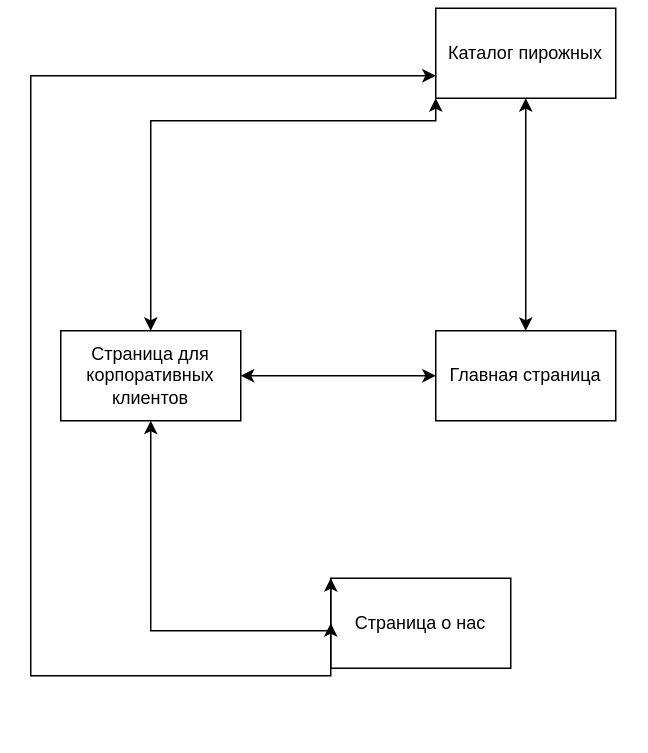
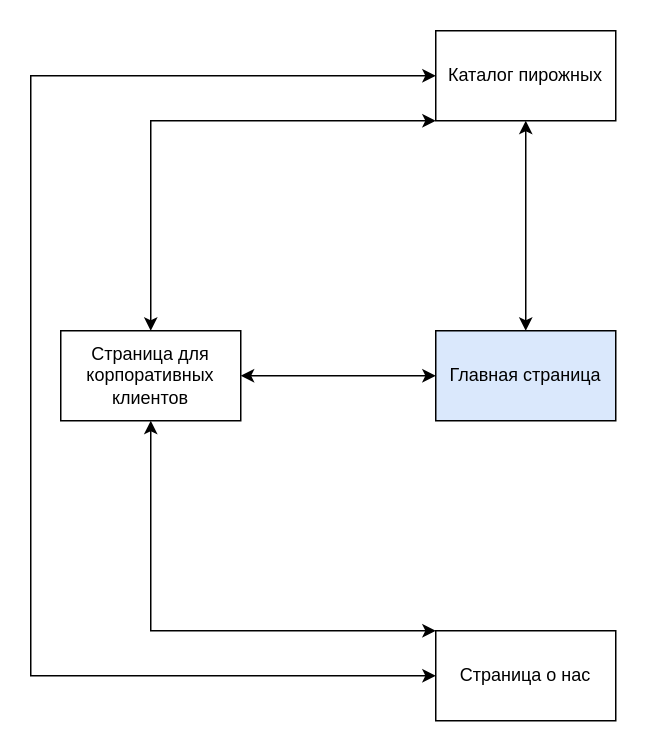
(526, 53) -> (526, 76)
(526, 376) -> (526, 376)
(421, 623) -> (526, 676)
